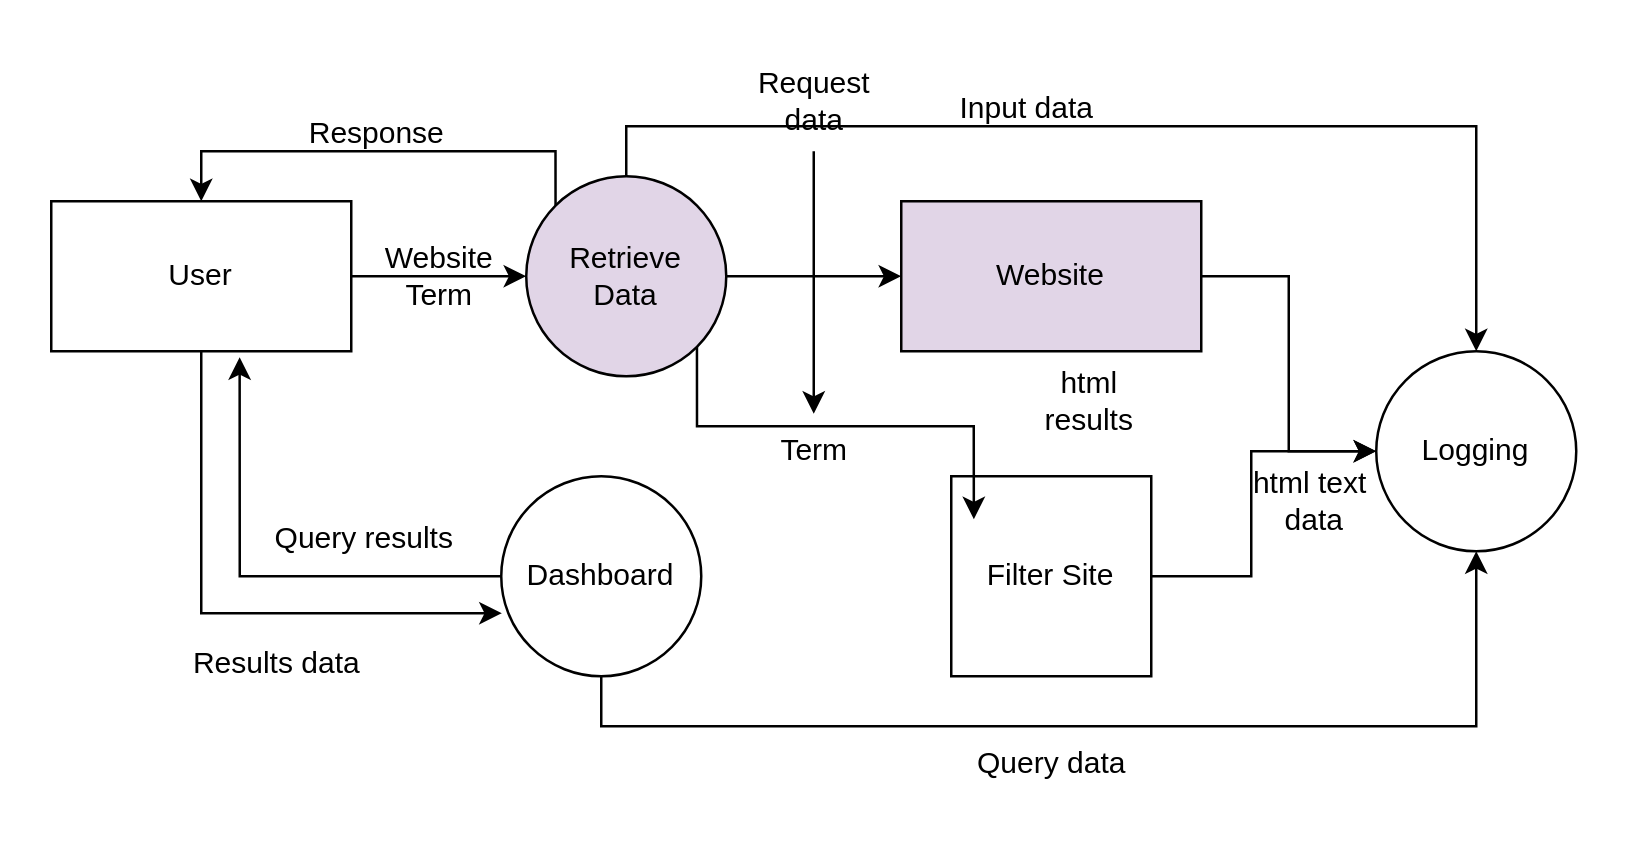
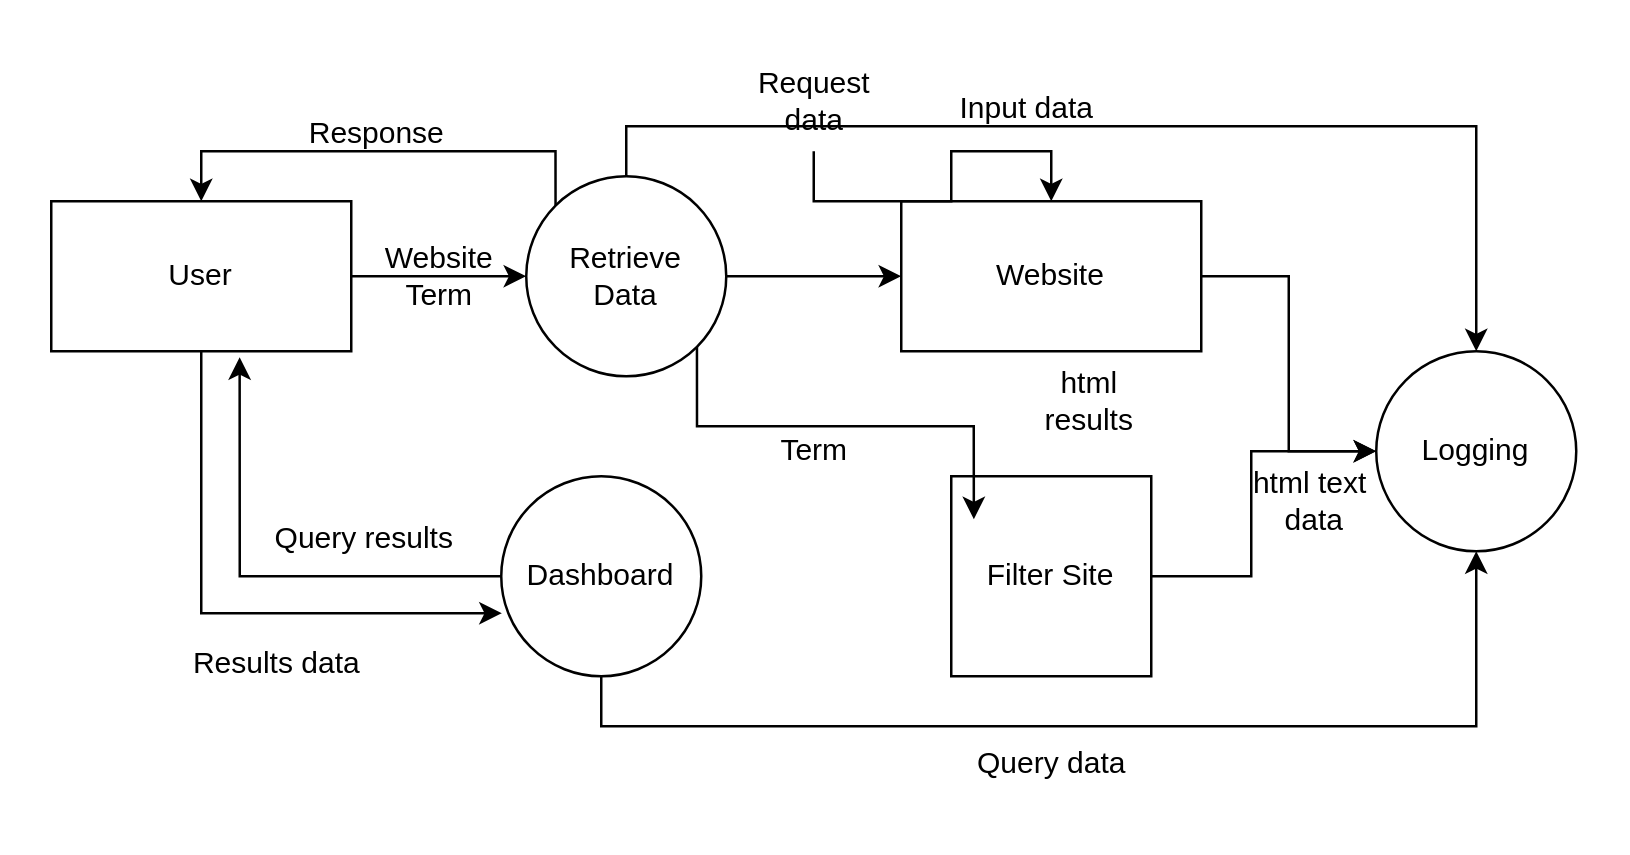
(626, 276) -> (626, 276)
(1051, 276) -> (1051, 276)
(814, 339) -> (991, 151)
